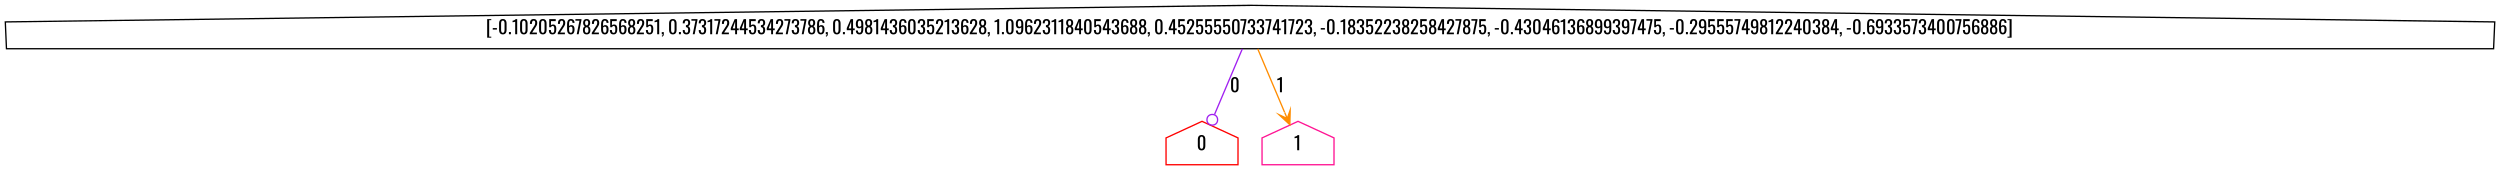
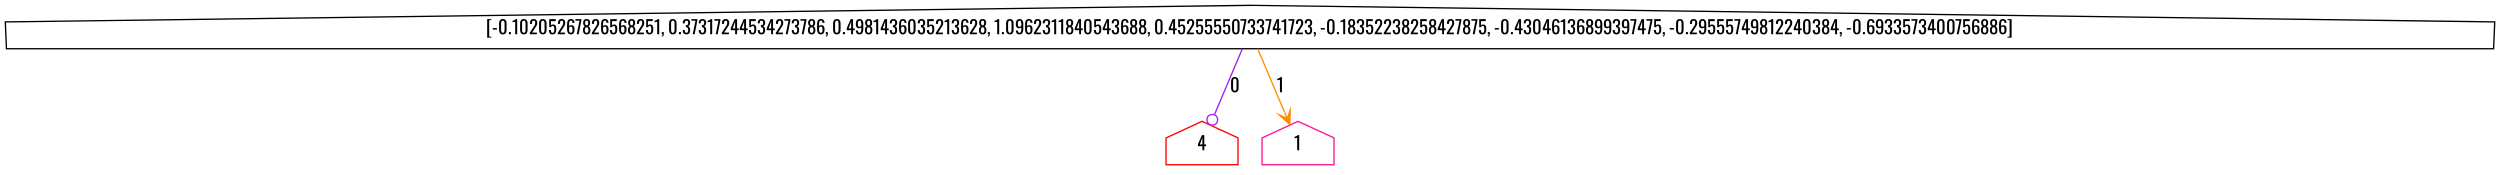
(1202, 145) -> (1202, 145)
